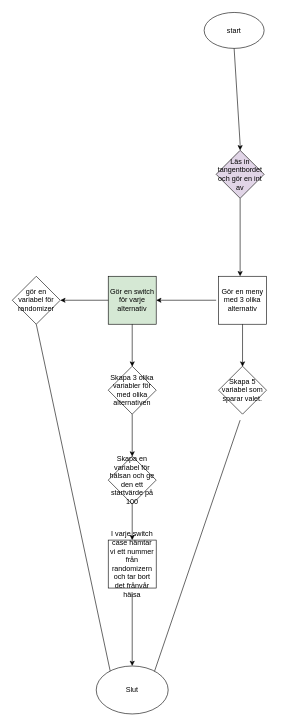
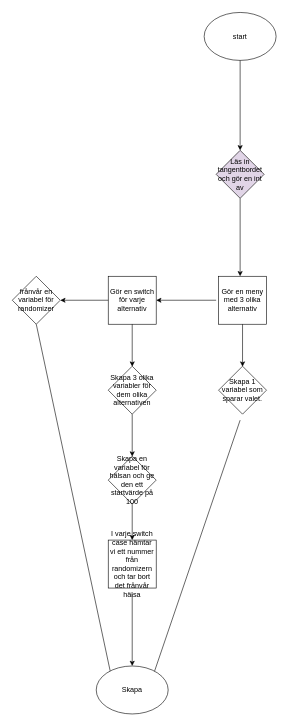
(234, 30) -> (240, 36)
(36, 300) -> (36, 300)
(132, 300) -> (132, 300)
(132, 390) -> (132, 390)
(243, 390) -> (243, 390)
(132, 690) -> (132, 690)
